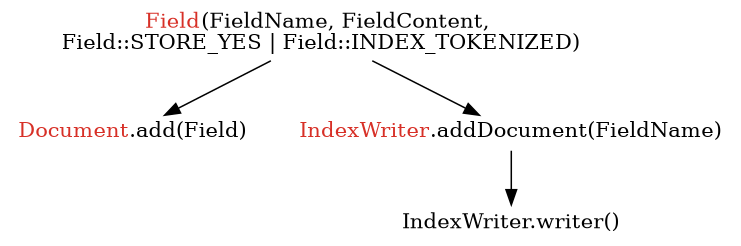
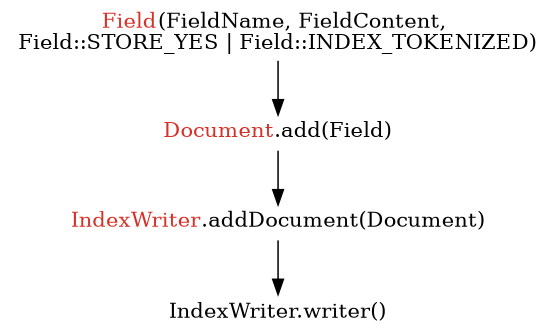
(419, 84) -> (278, 170)
(577, 131) -> (343, 220)
